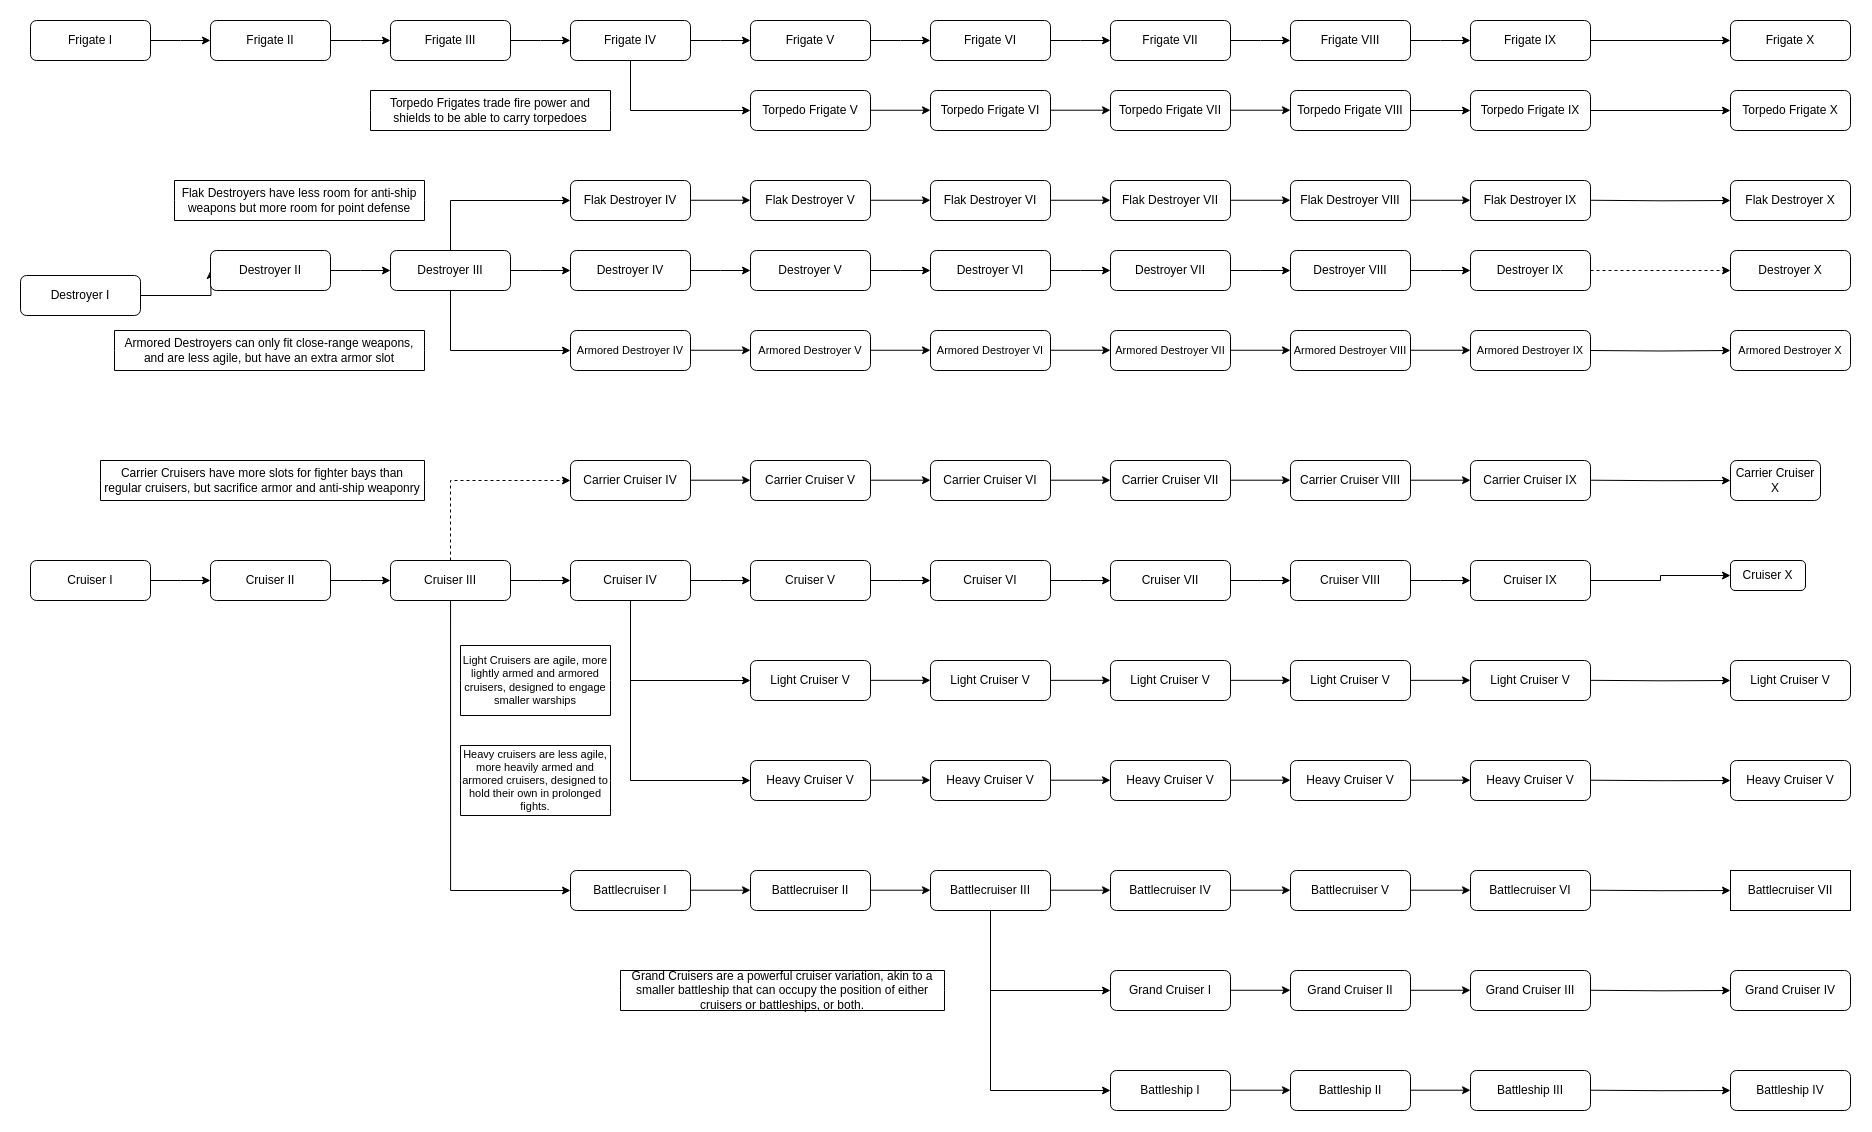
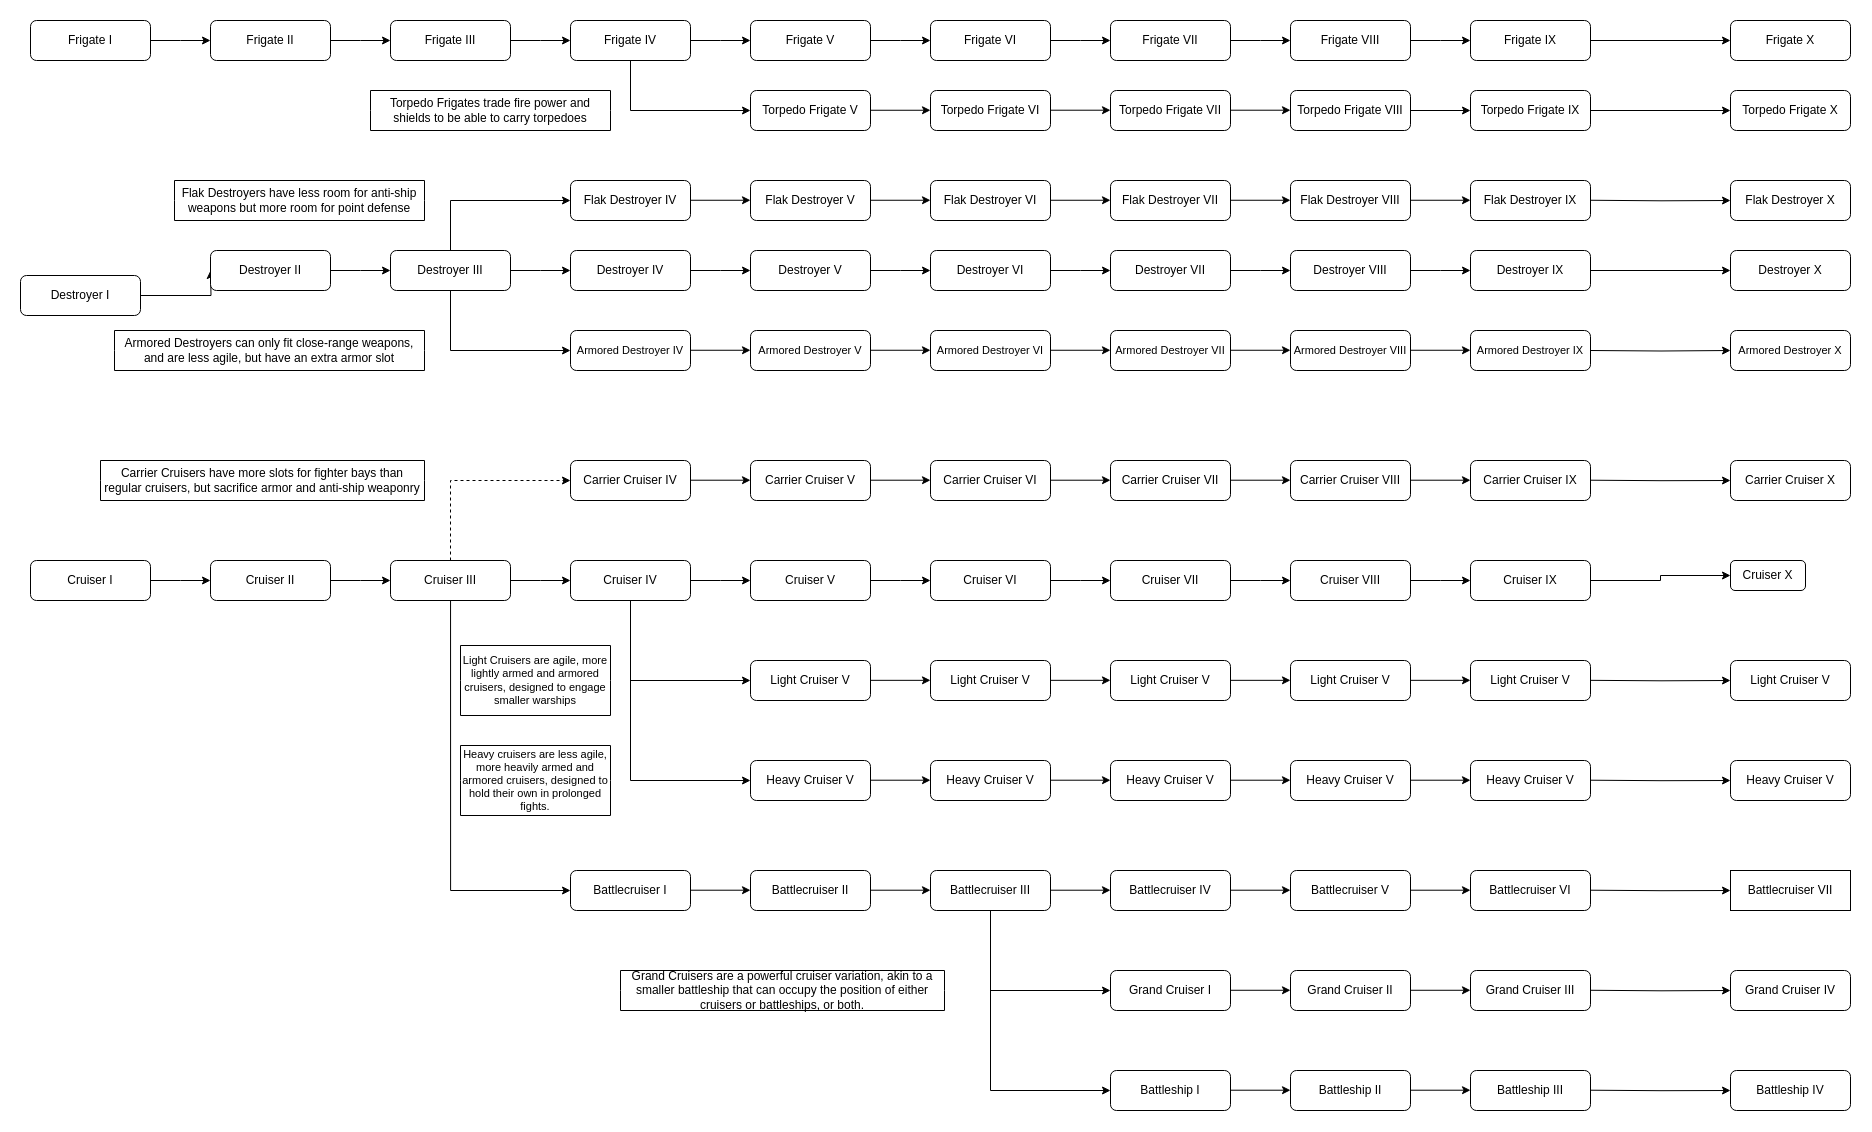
(1658, 271) -> (1658, 271)
(1776, 481) -> (1791, 481)
